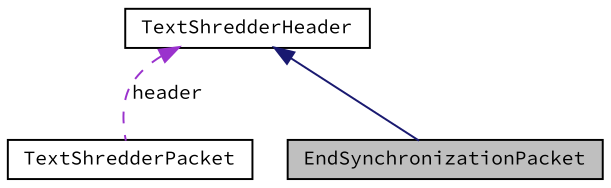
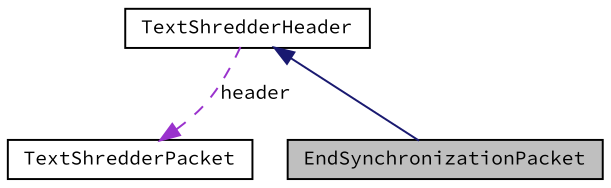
(128, 92) -> (214, 93)
